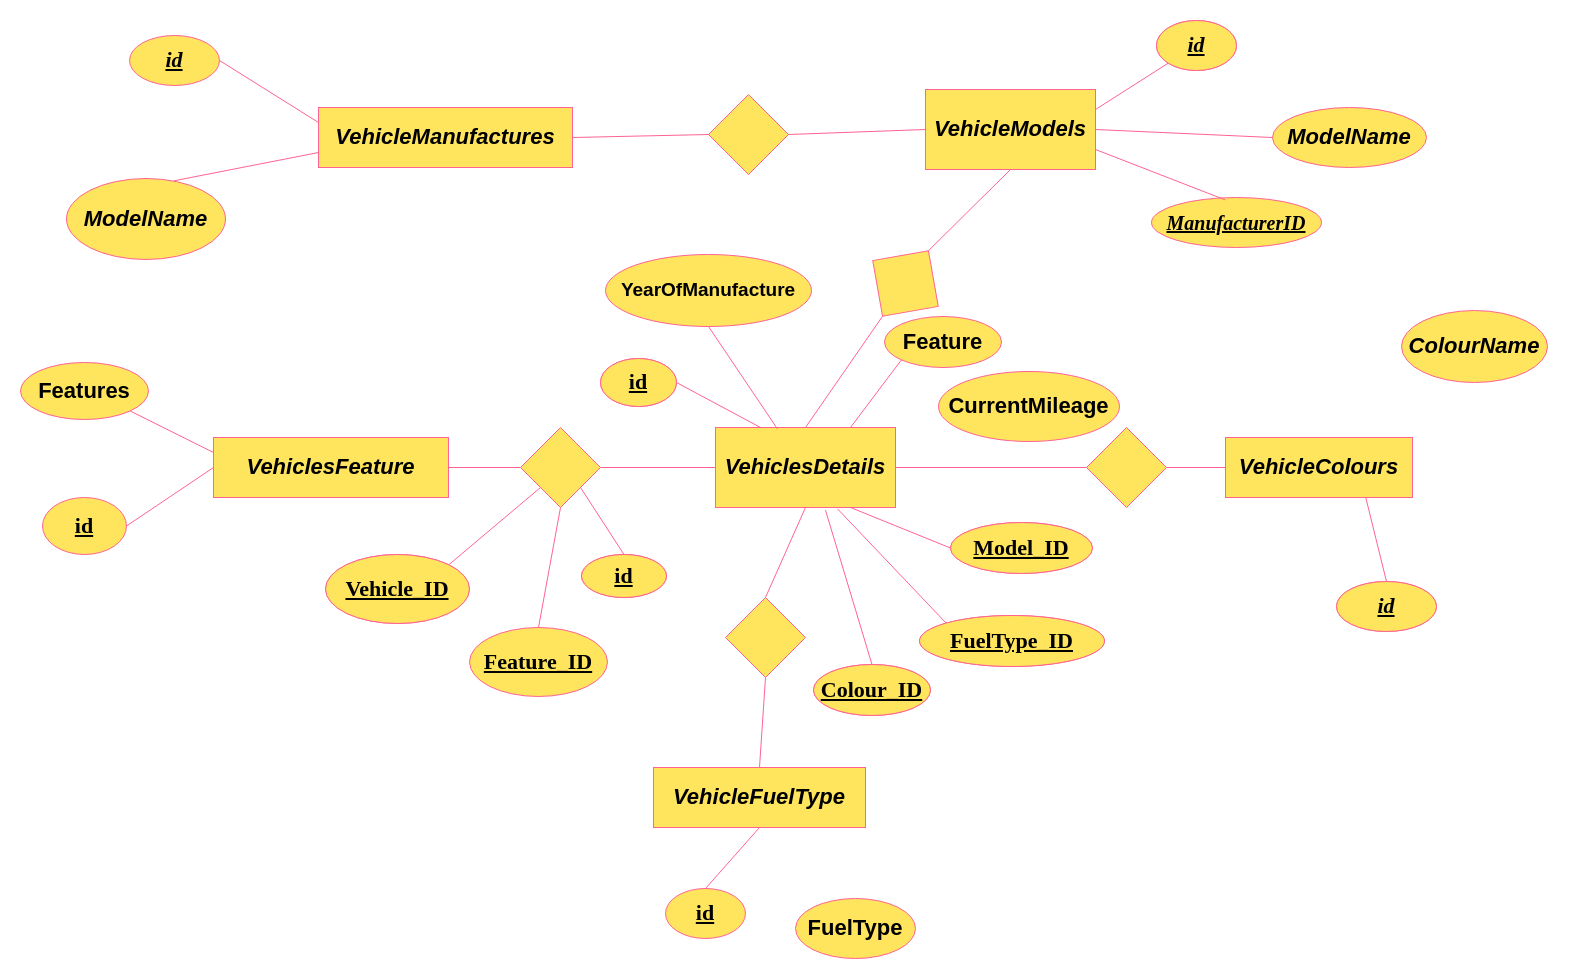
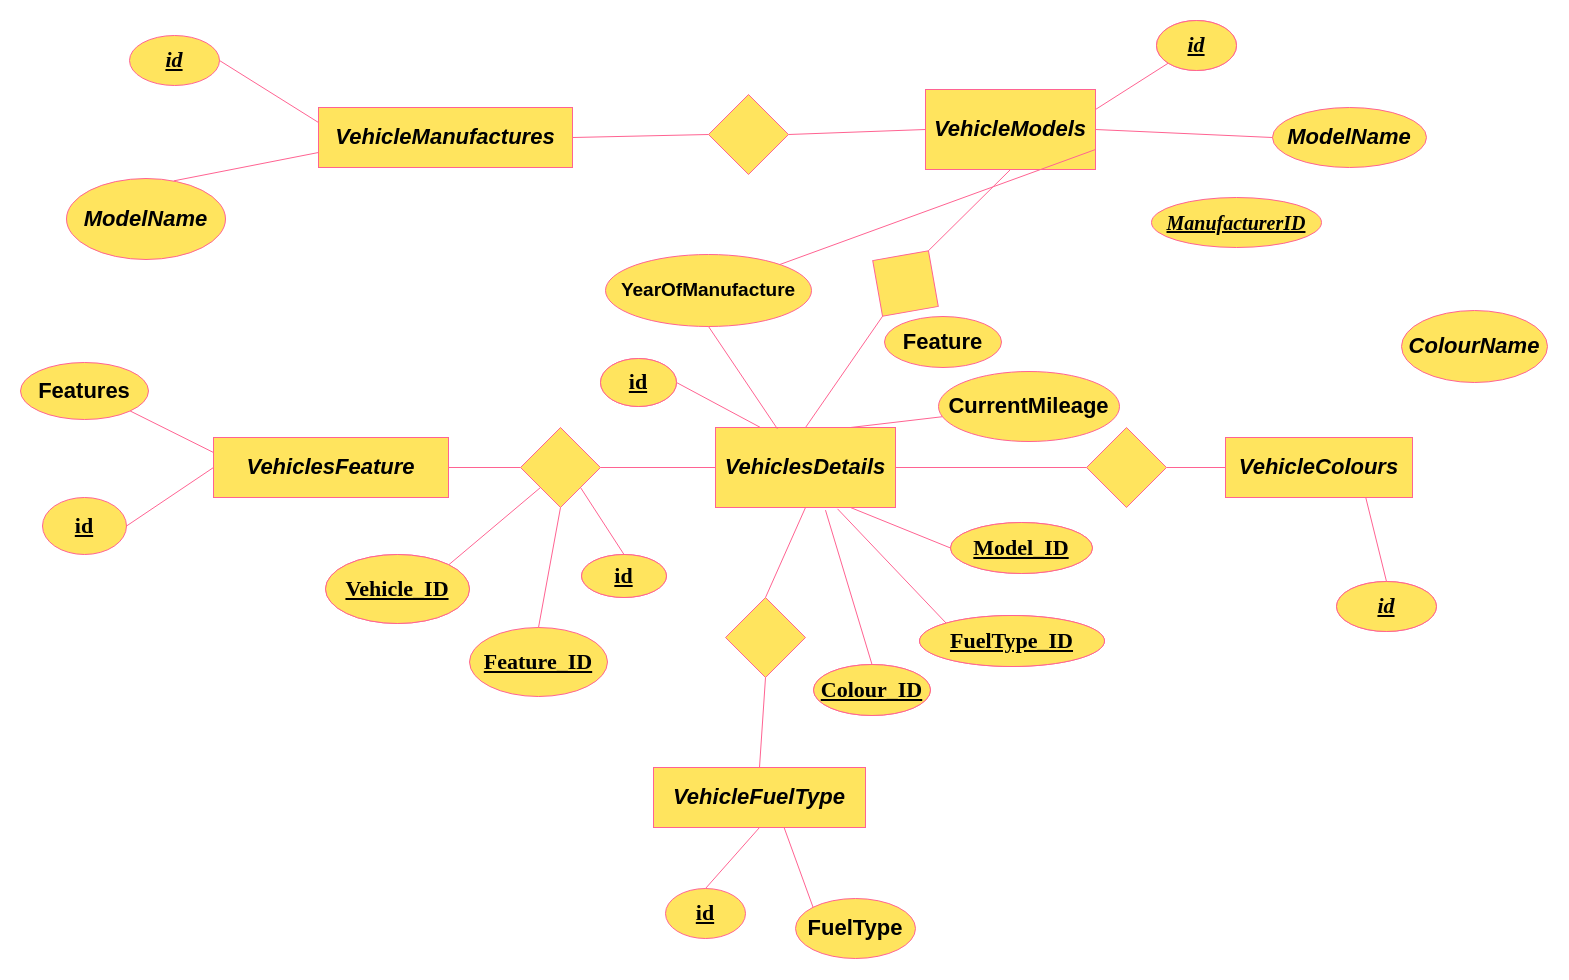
(1160, 174) -> (884, 227)
(876, 394) -> (896, 422)
none -> (799, 867)
